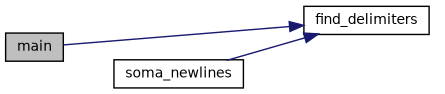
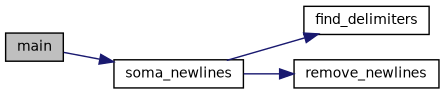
(176, 36) -> (82, 56)
none -> (367, 74)
